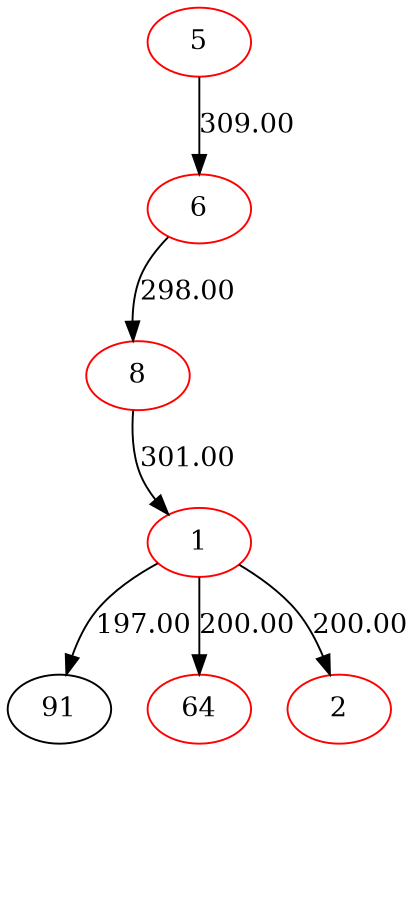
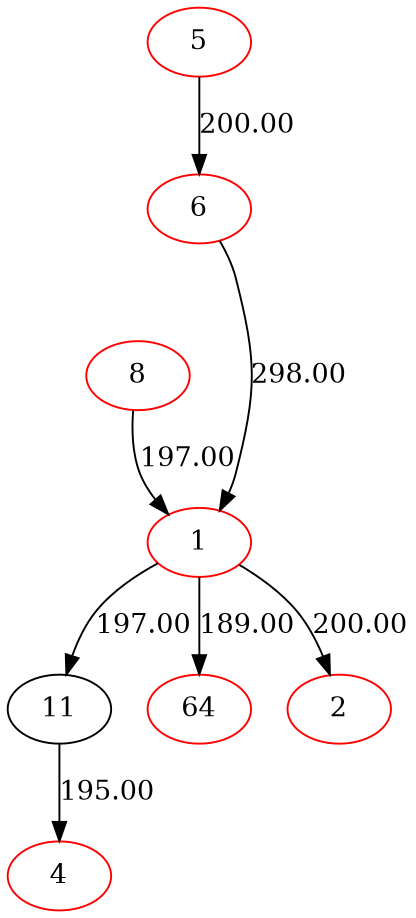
(247, 126) -> (247, 126)
(141, 275) -> (251, 366)
(188, 459) -> (188, 459)
(247, 626) -> (247, 626)
(59, 709) -> (59, 709)
none -> (59, 876)
